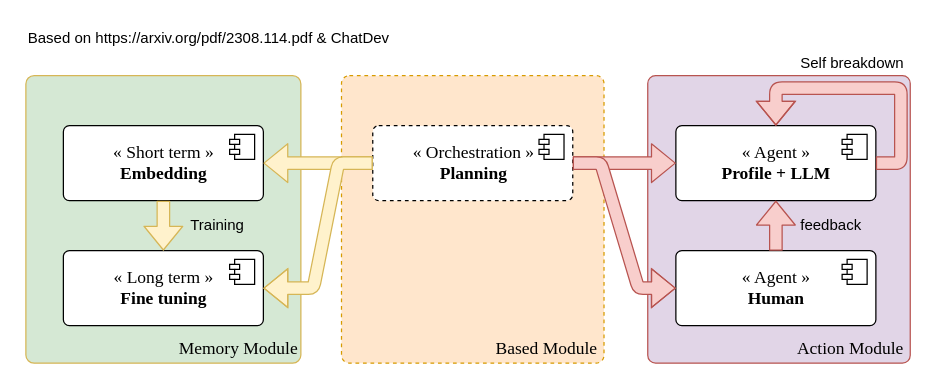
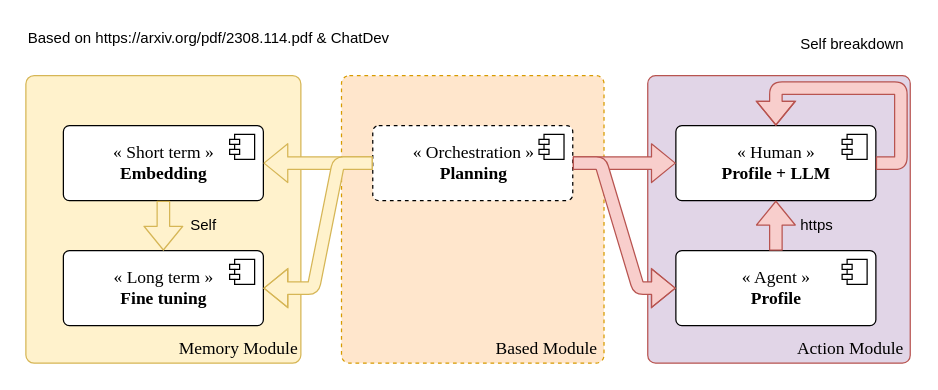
(854, 63) -> (854, 44)
(776, 163) -> (776, 163)
(163, 219) -> (163, 219)
(220, 226) -> (205, 226)
(834, 226) -> (822, 226)
(776, 288) -> (776, 288)
